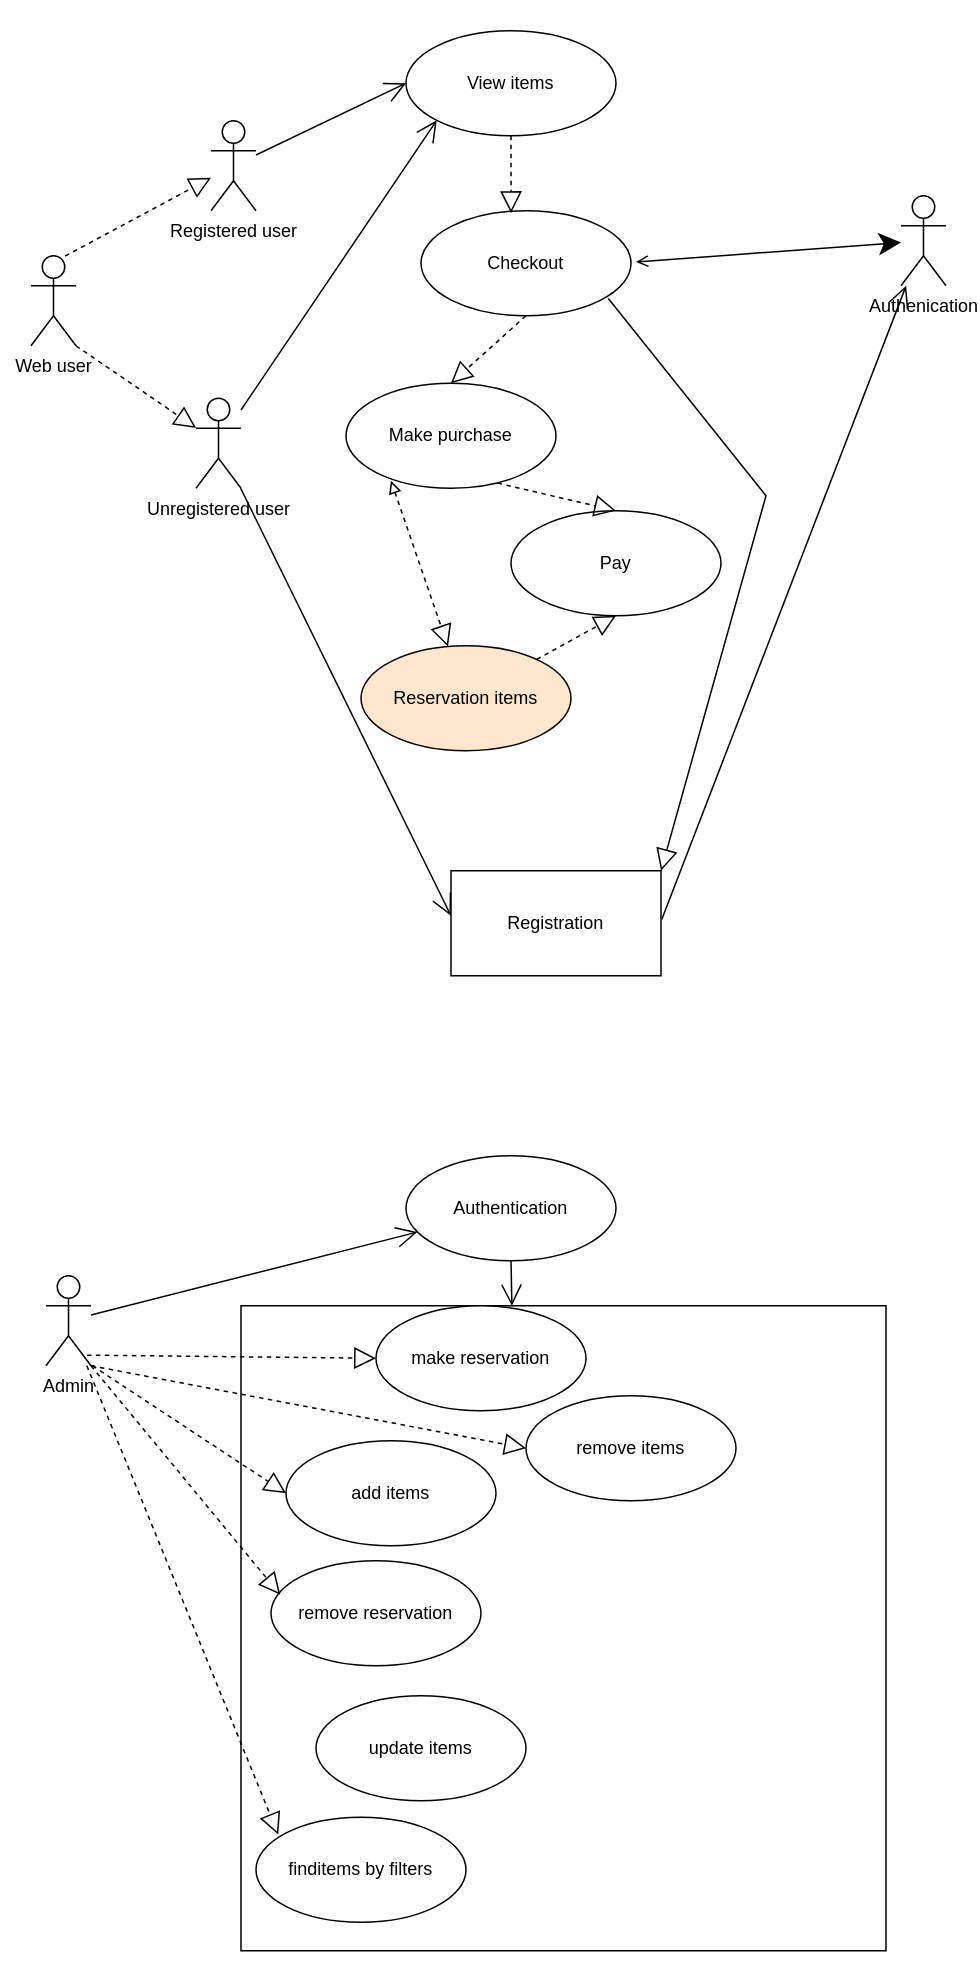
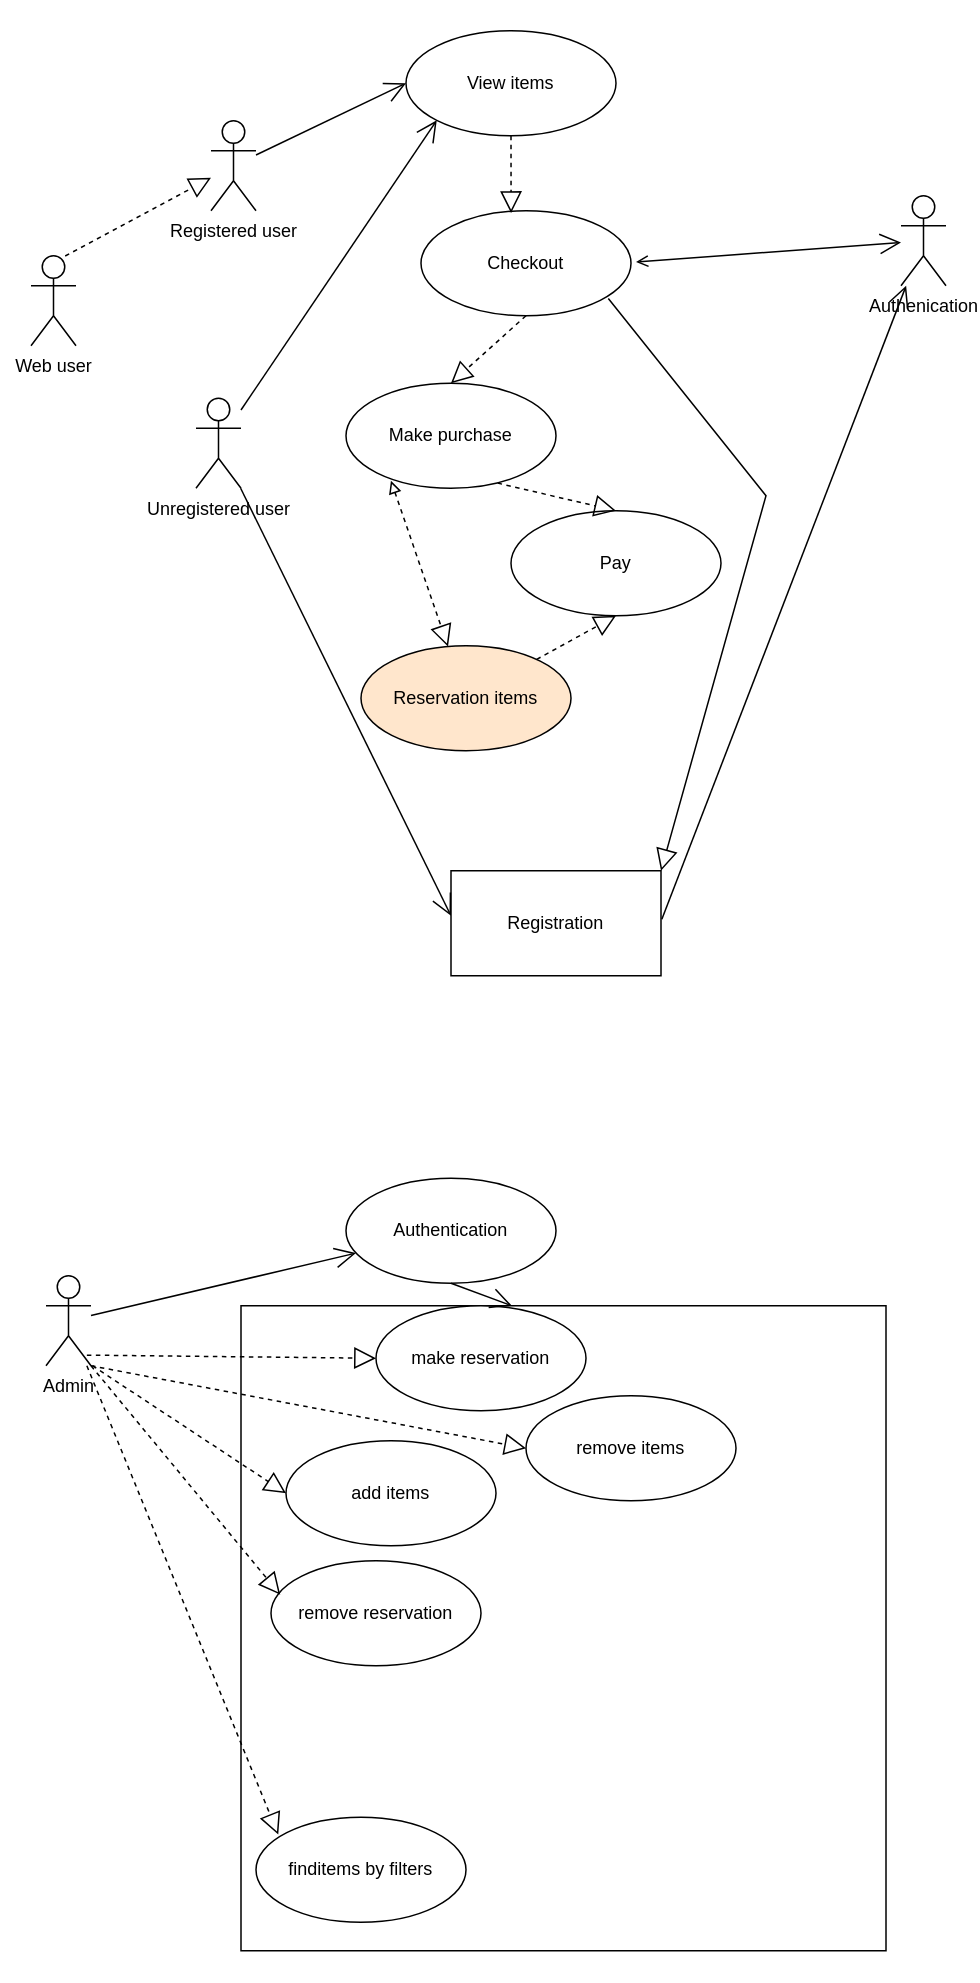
(882, 244) -> (888, 243)
(127, 381) -> none
(511, 1208) -> (451, 1231)
(421, 1748) -> none
